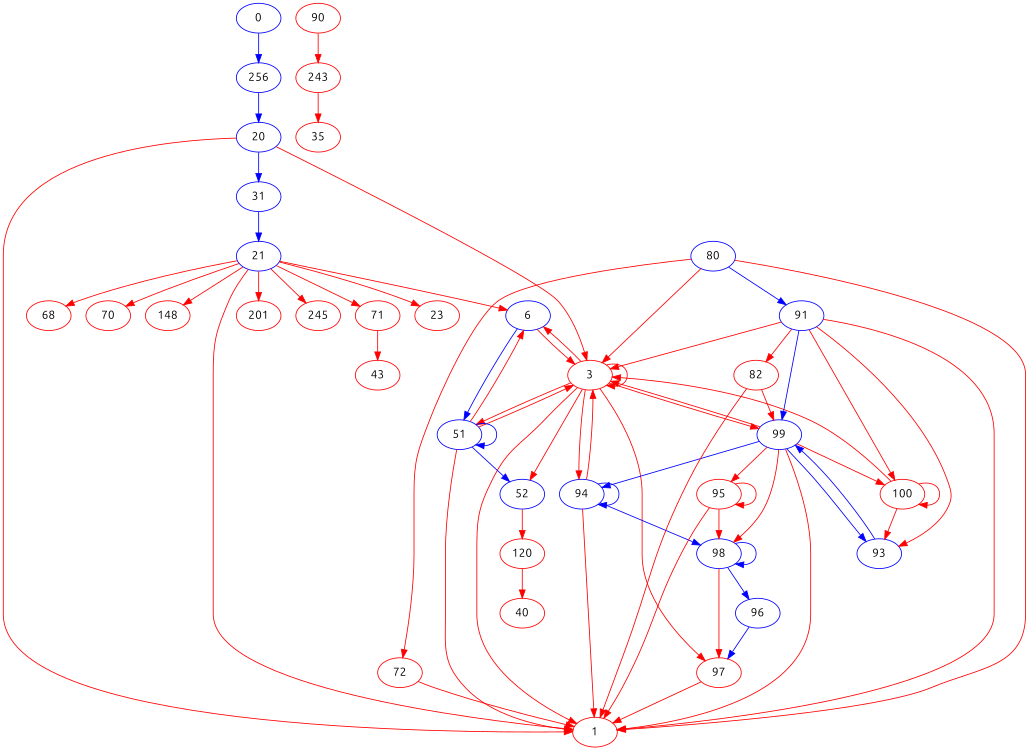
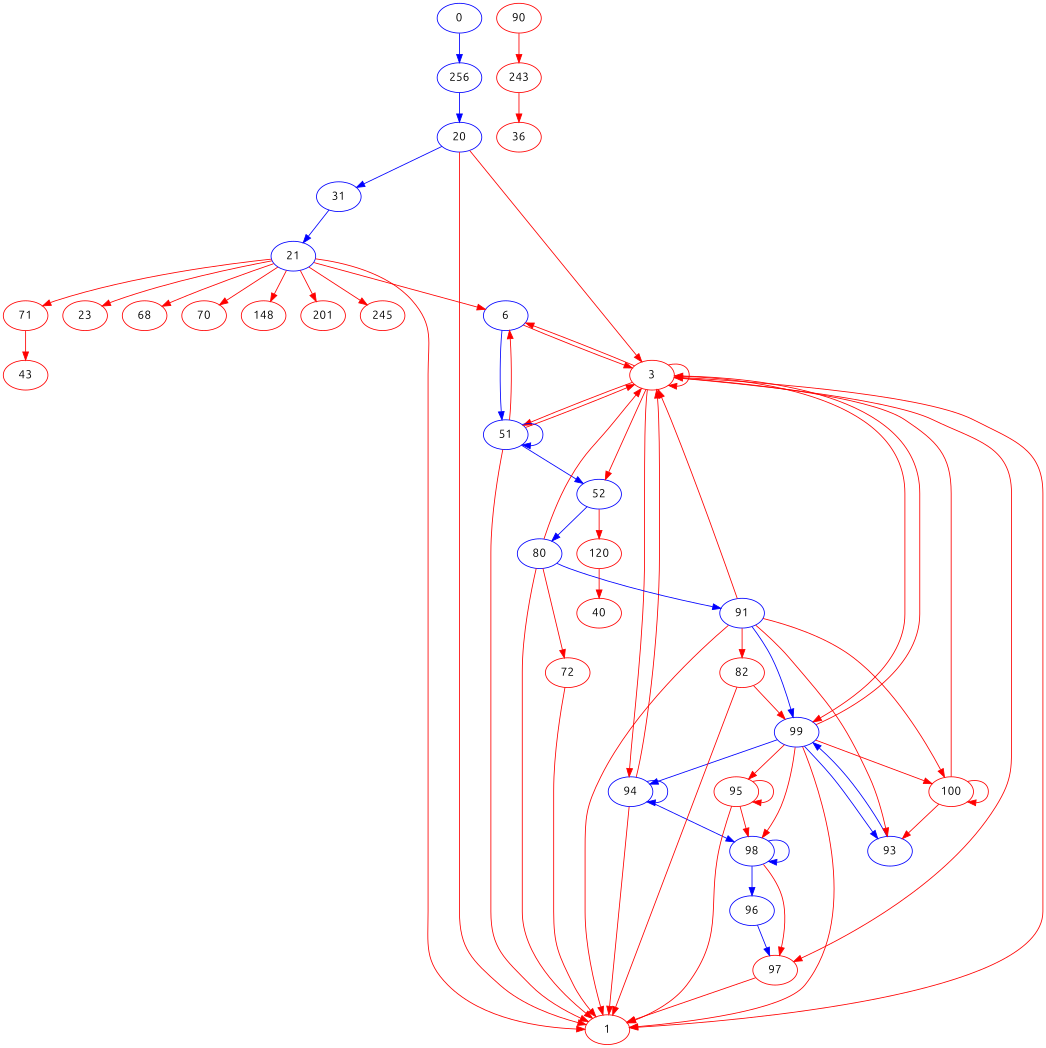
(318, 137) -> (519, 137)
none -> (572, 521)
